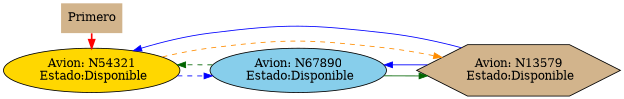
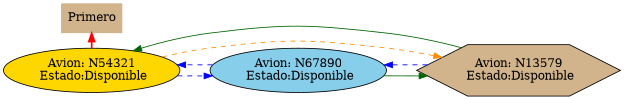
(301, 26) -> (301, 26)
(92, 36) -> (92, 45)
(199, 65) -> (199, 65)
(410, 65) -> (410, 65)
